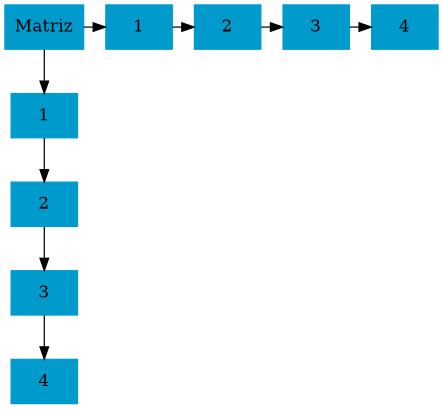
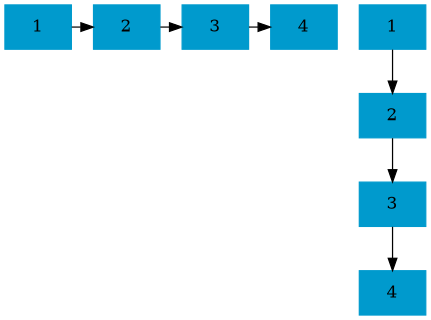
(44, 27) -> none
